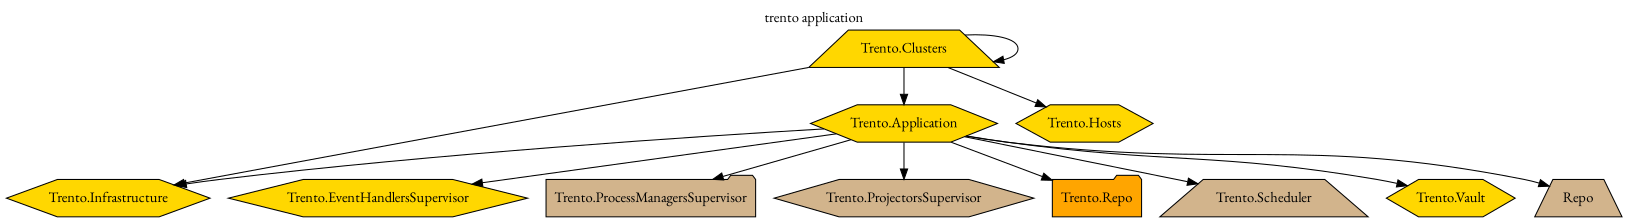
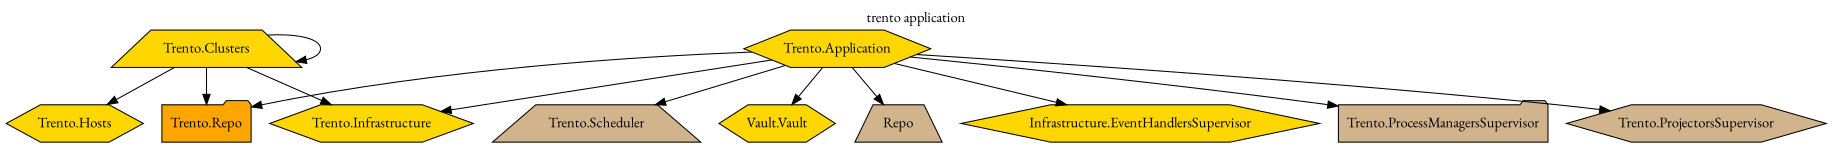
(904, 81) -> (207, 81)
(378, 198) -> (1140, 123)
(1451, 198) -> (777, 123)
